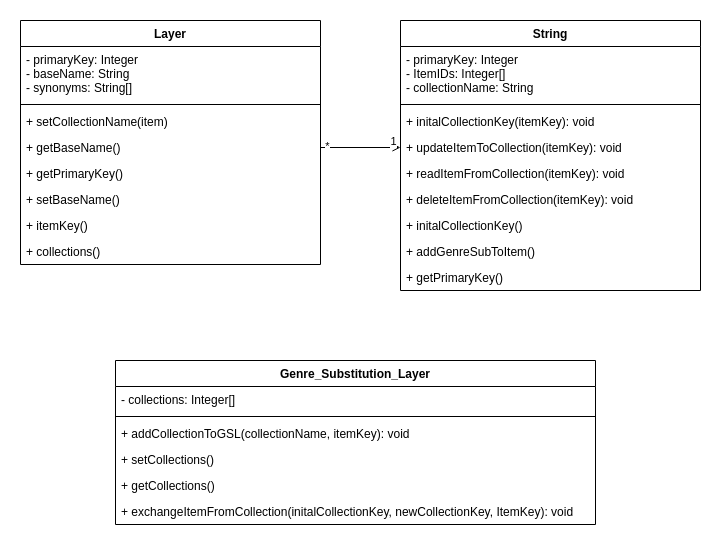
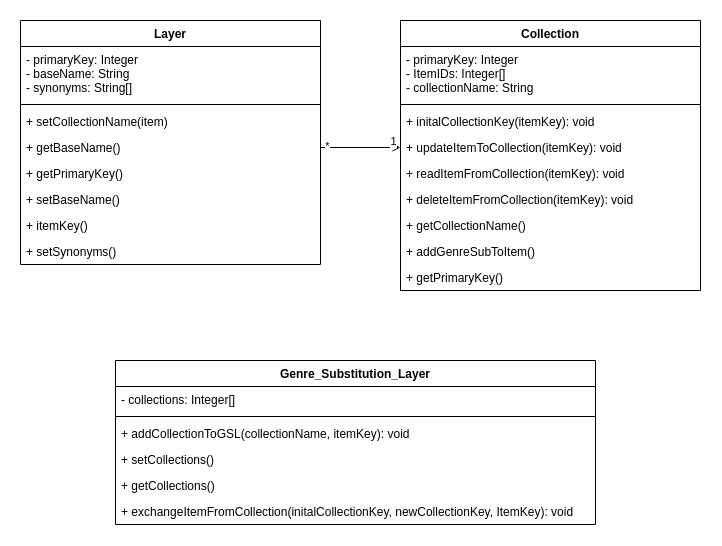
(550, 34) -> (550, 34)
(472, 226) -> (470, 226)
(70, 252) -> (75, 252)
